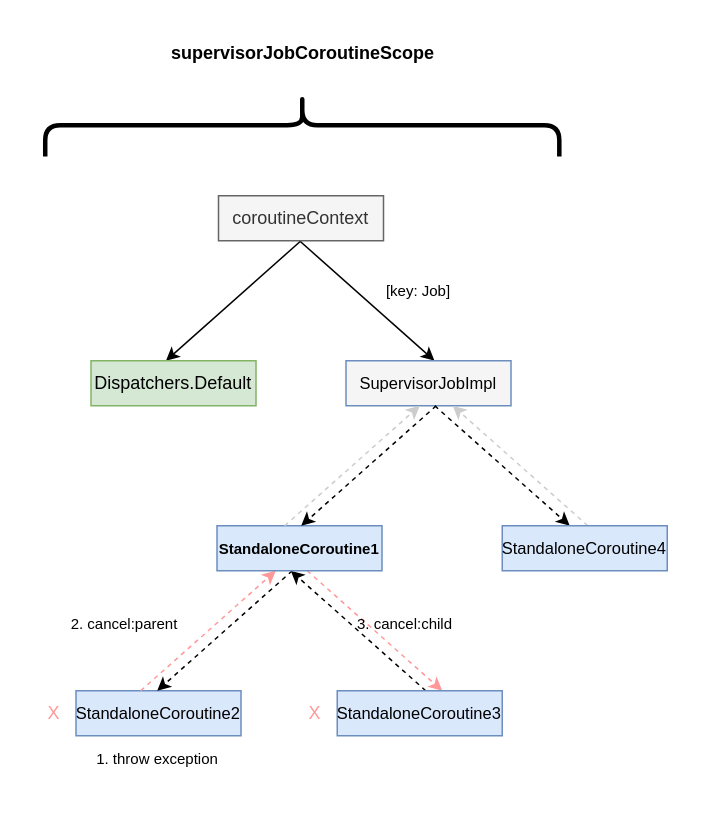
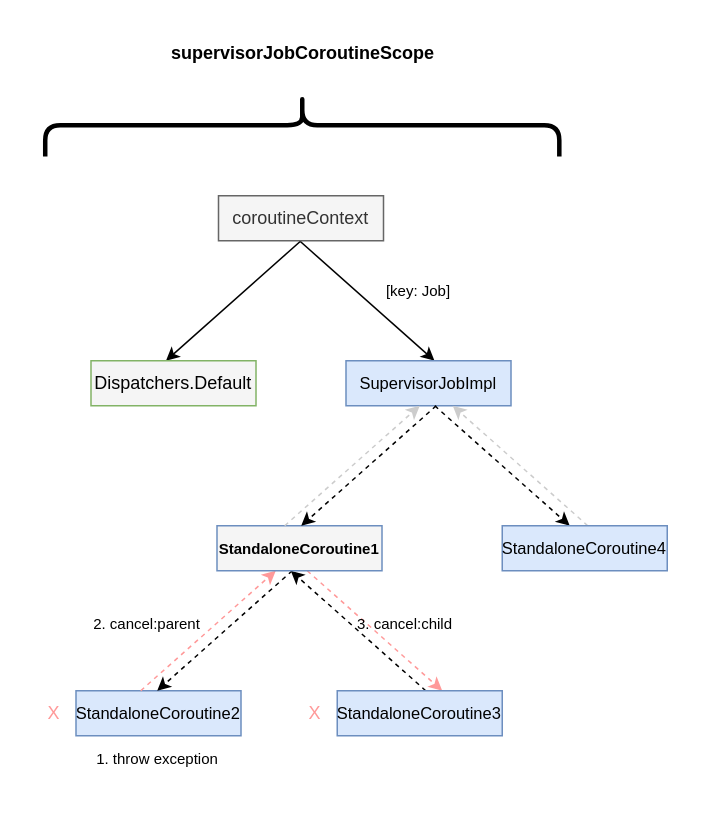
(173, 383) -> (173, 383)
(428, 383) -> (428, 383)
(299, 548) -> (299, 548)
(124, 623) -> (146, 623)
